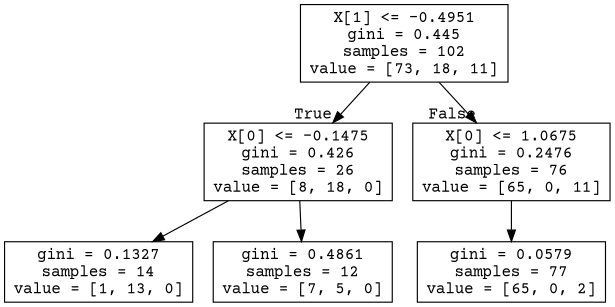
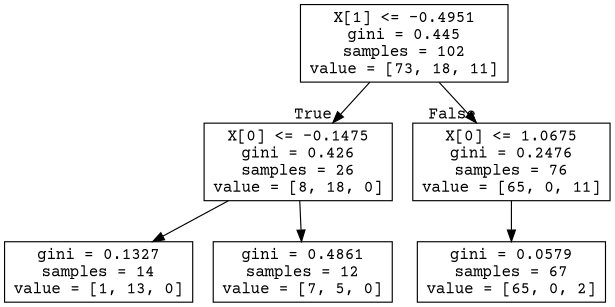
(511, 272) -> (511, 272)
